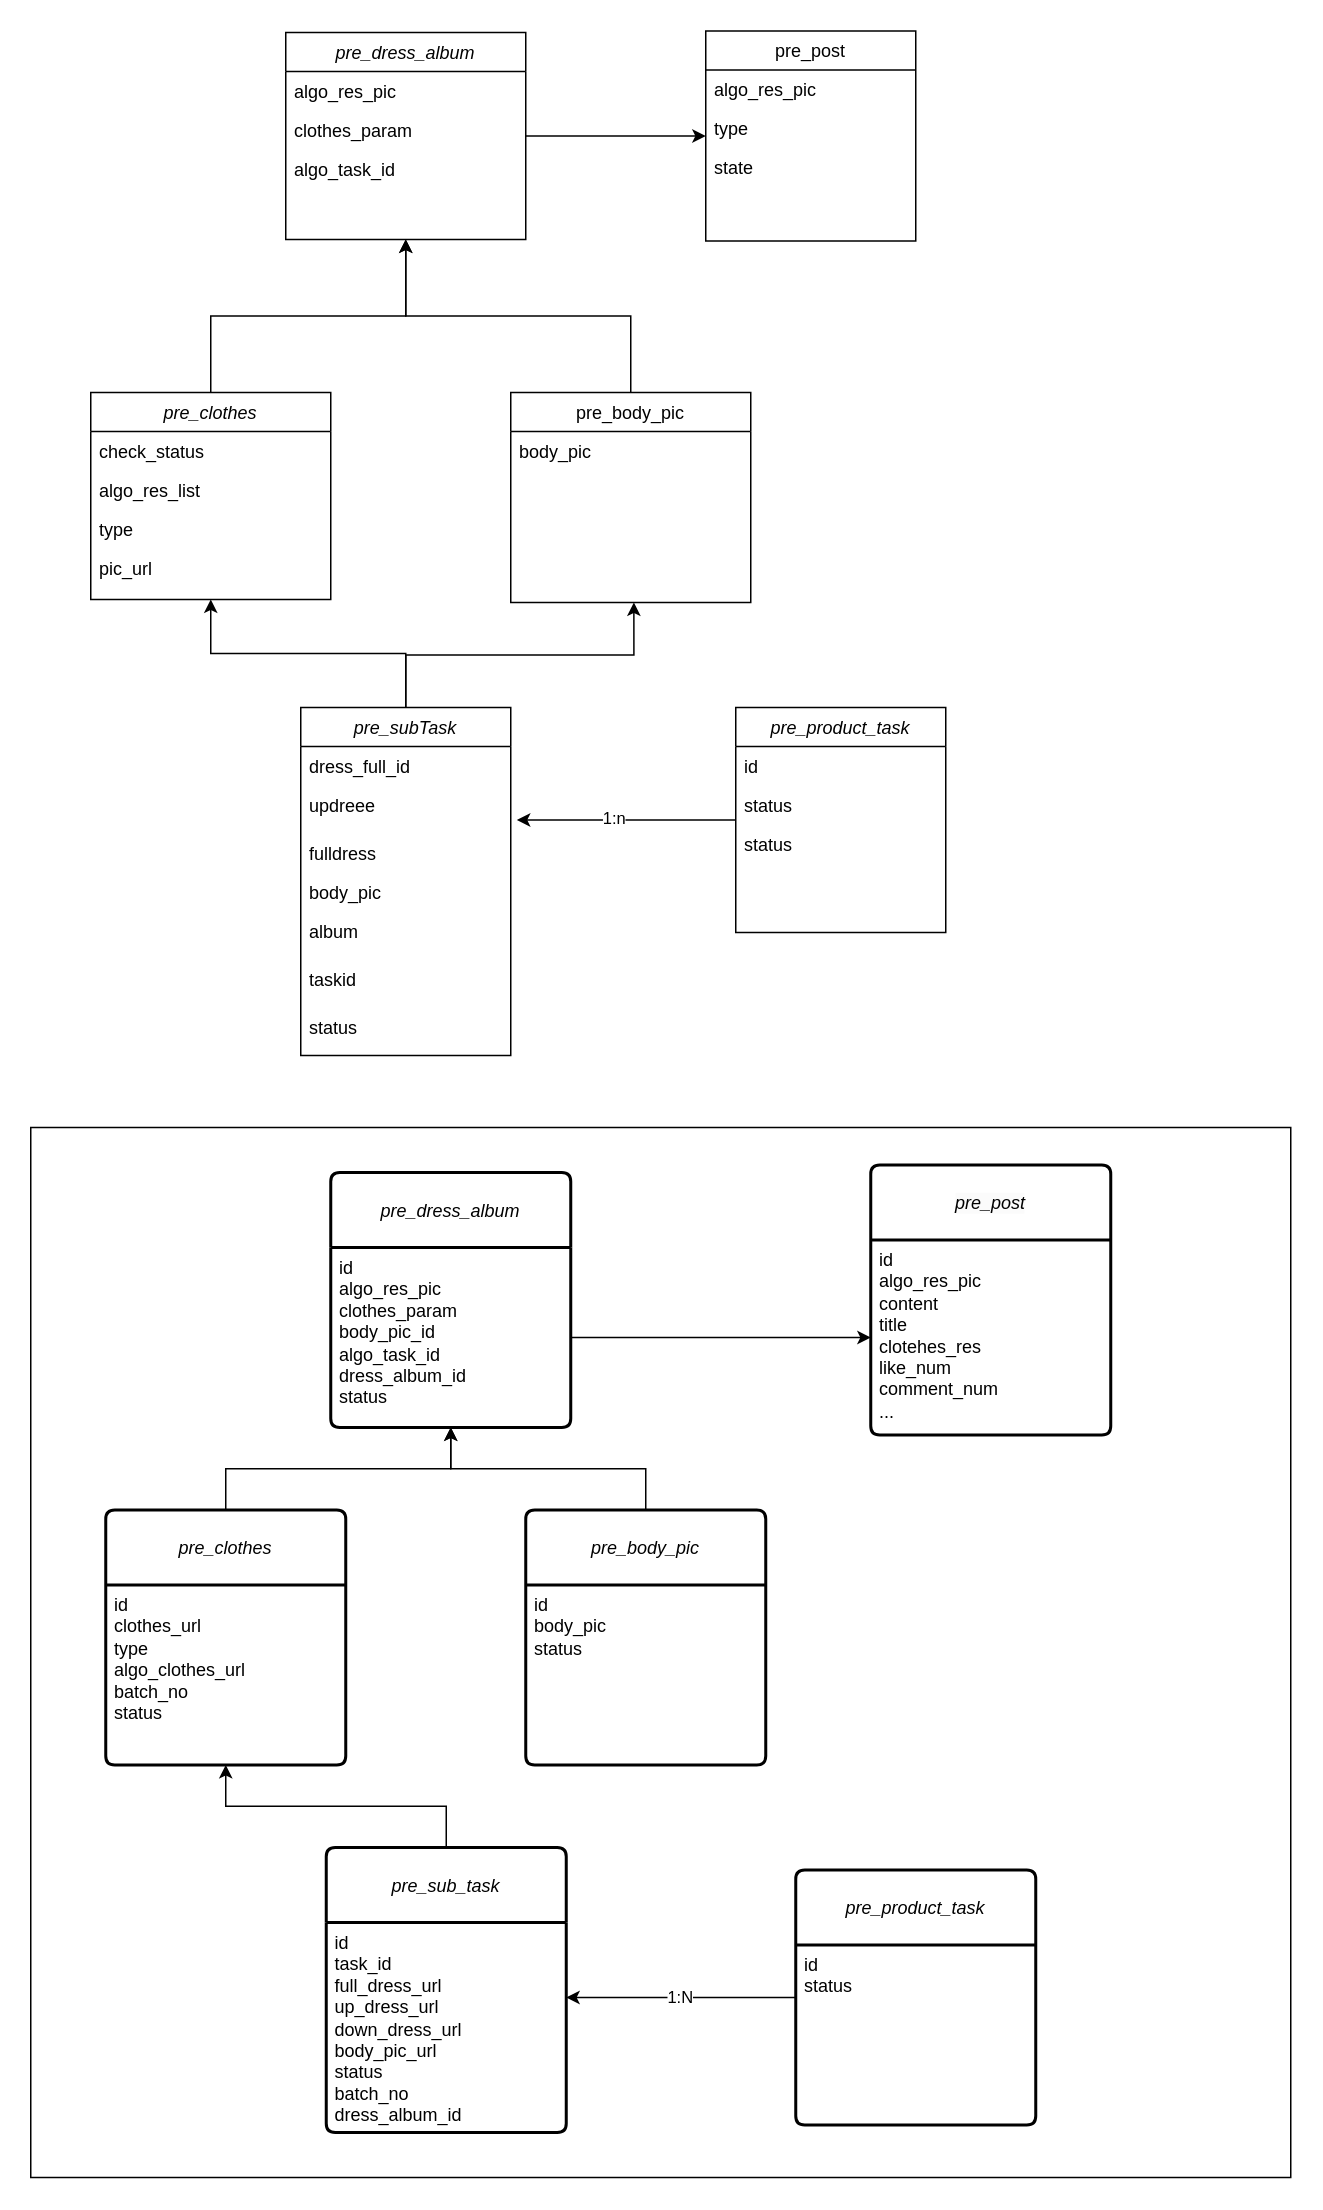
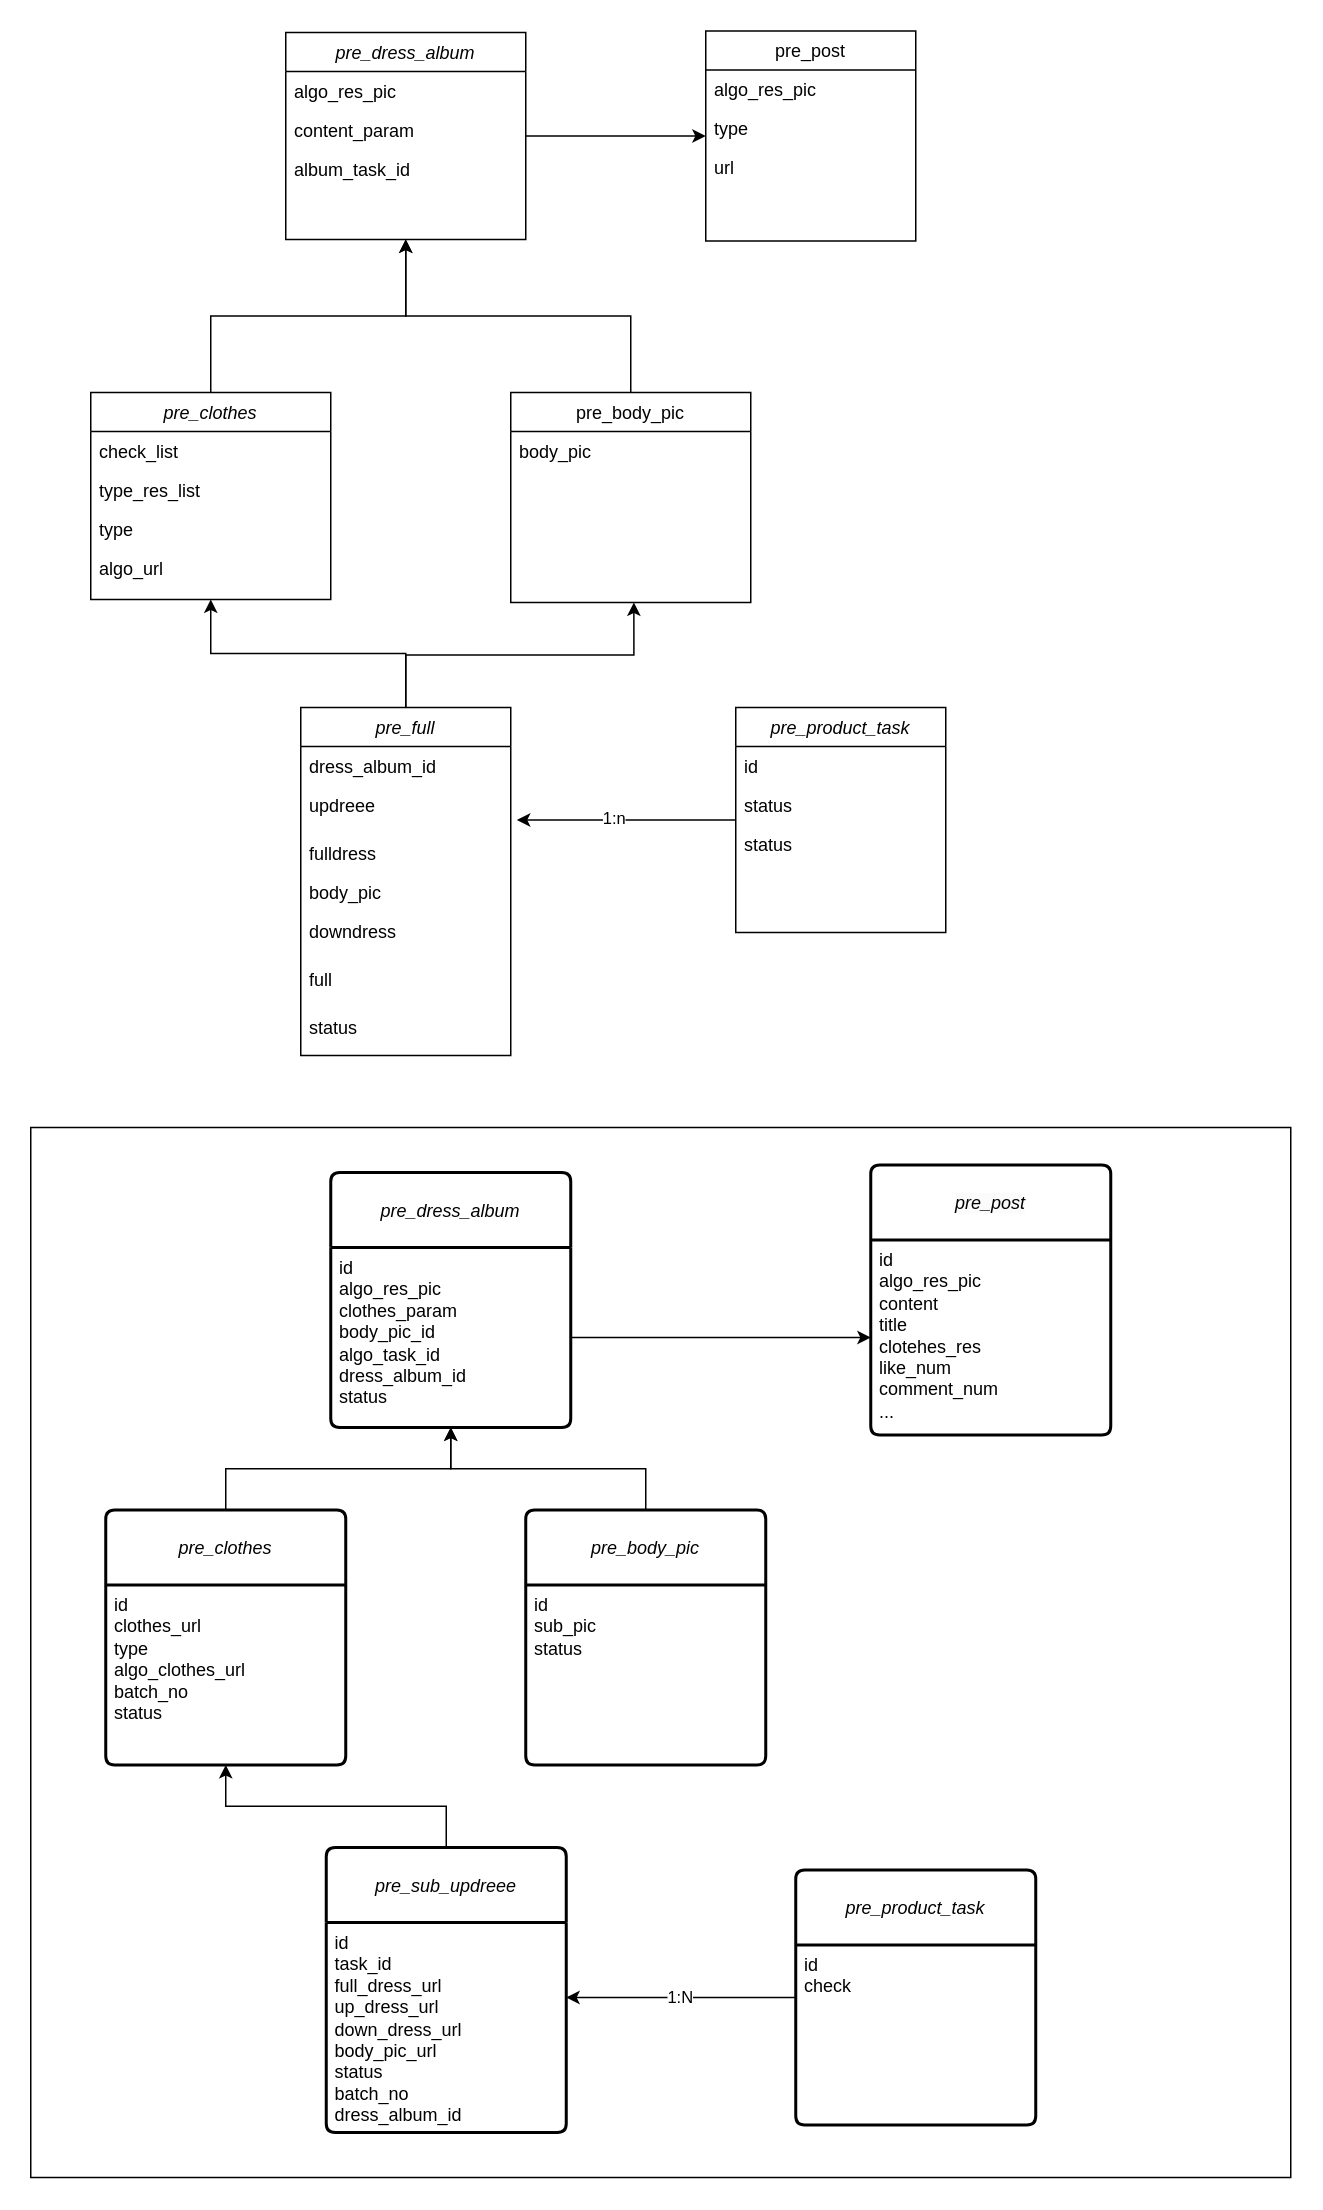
(357, 131) -> (360, 131)
(739, 168) -> (727, 168)
(350, 170) -> (355, 170)
(159, 452) -> (145, 452)
(158, 491) -> (160, 491)
(130, 569) -> (135, 569)
(405, 728) -> (405, 728)
(368, 767) -> (375, 767)
(332, 932) -> (354, 932)
(337, 980) -> (324, 980)
(573, 1628) -> (568, 1628)
(446, 1885) -> (446, 1885)
(835, 1977) -> (830, 1977)
